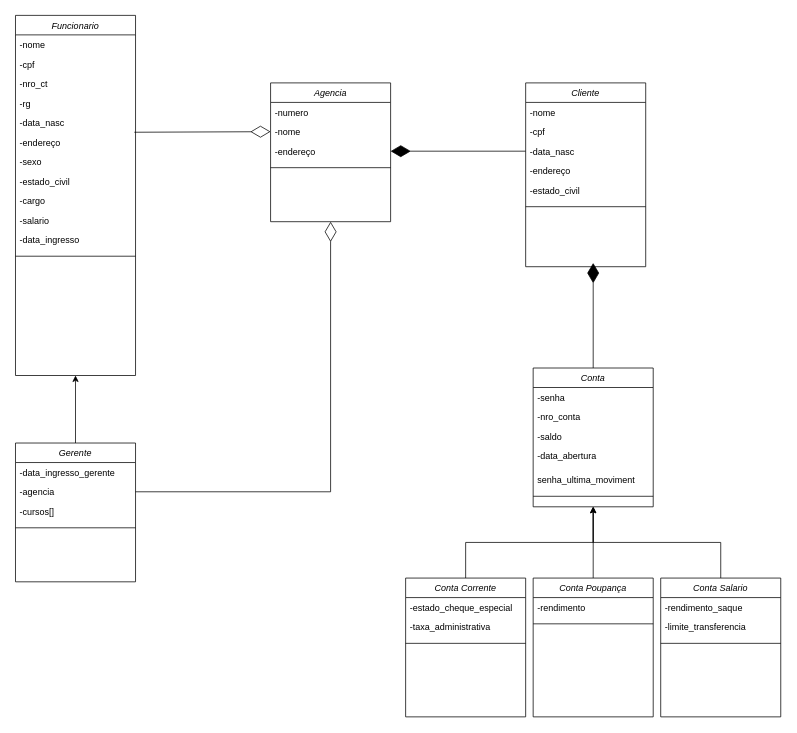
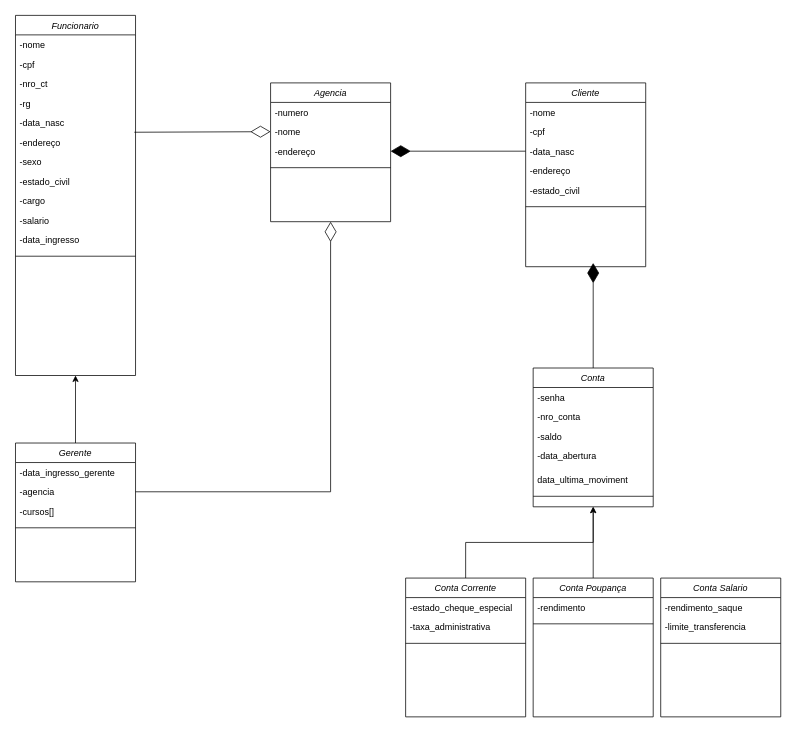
(586, 480) -> (584, 480)
(675, 542) -> none
